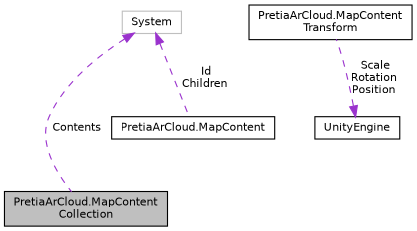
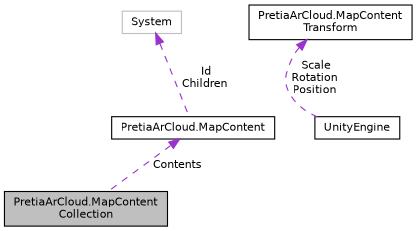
(346, 72) -> (287, 88)
(56, 104) -> (139, 169)
